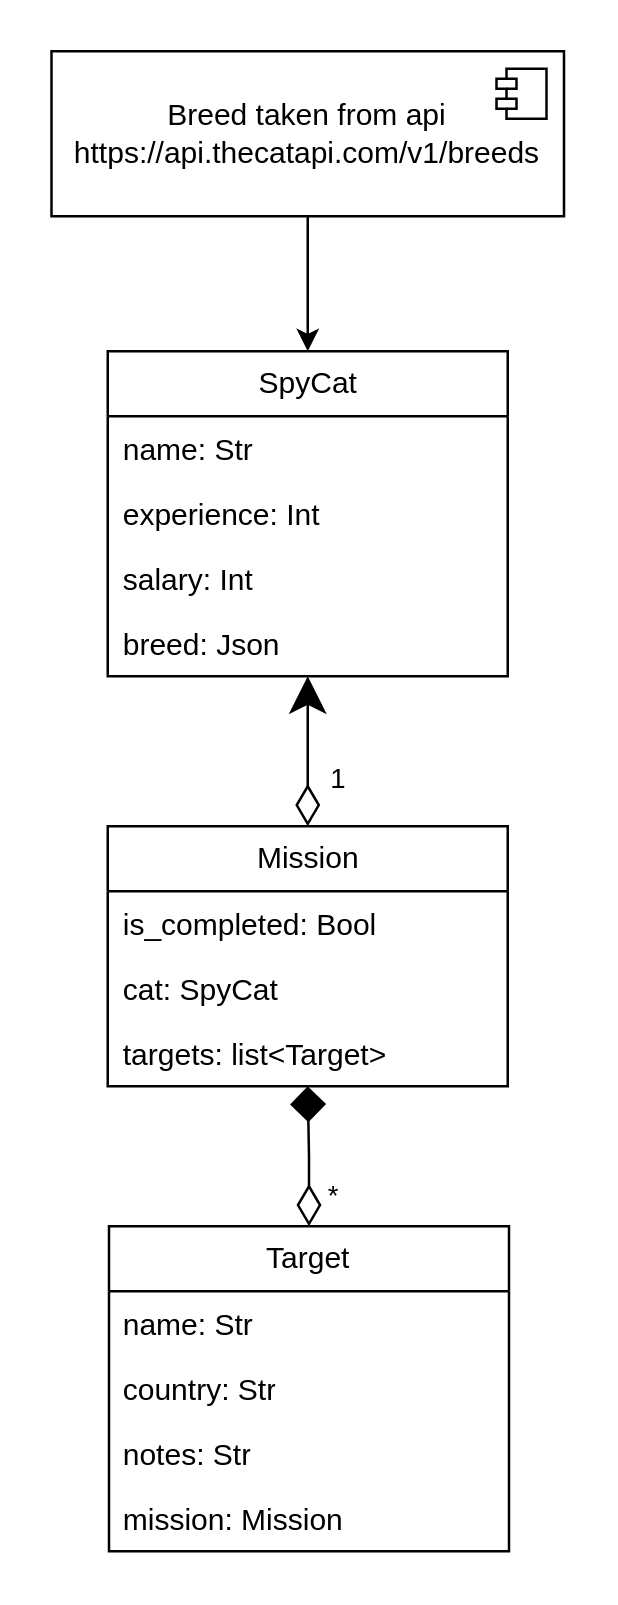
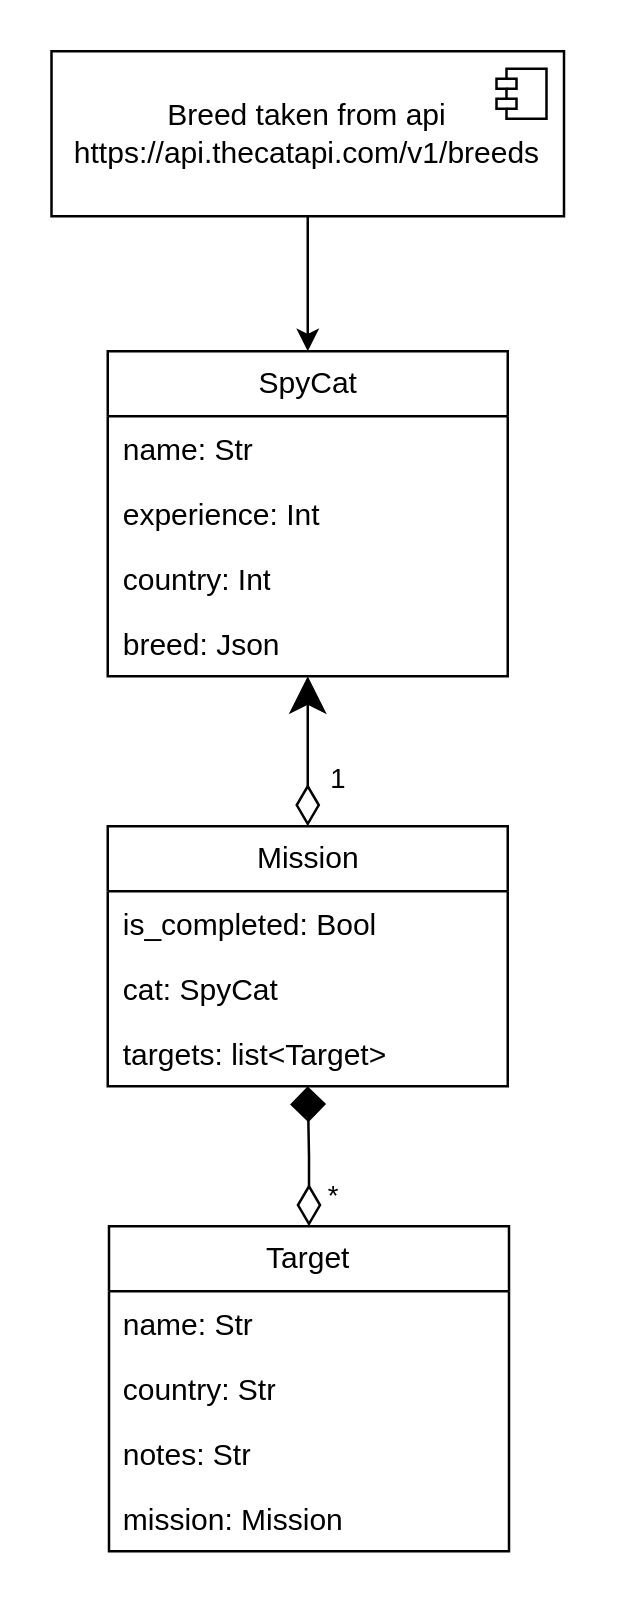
(204, 582) -> (217, 582)
